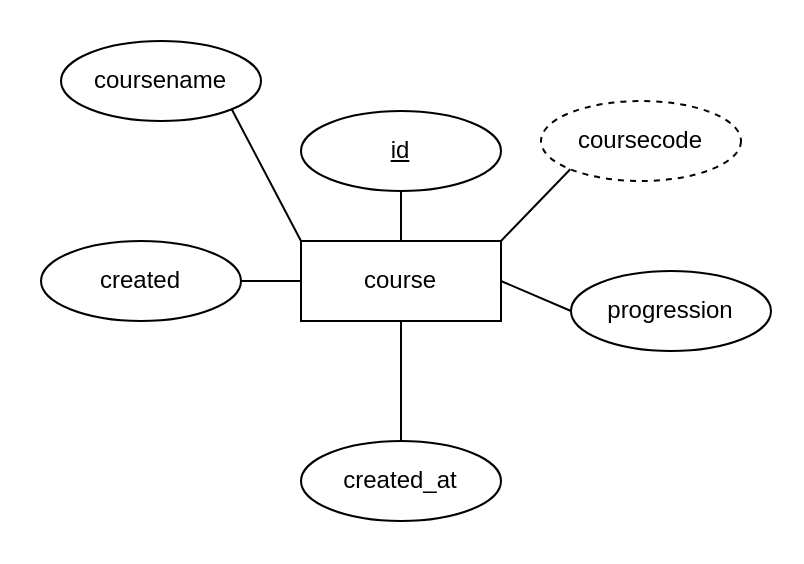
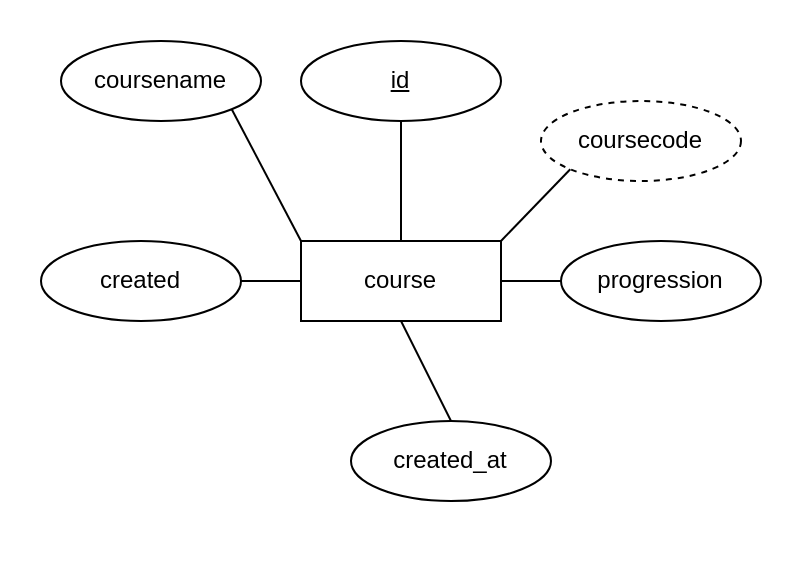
(401, 151) -> (401, 81)
(671, 311) -> (661, 281)
(401, 481) -> (451, 461)
